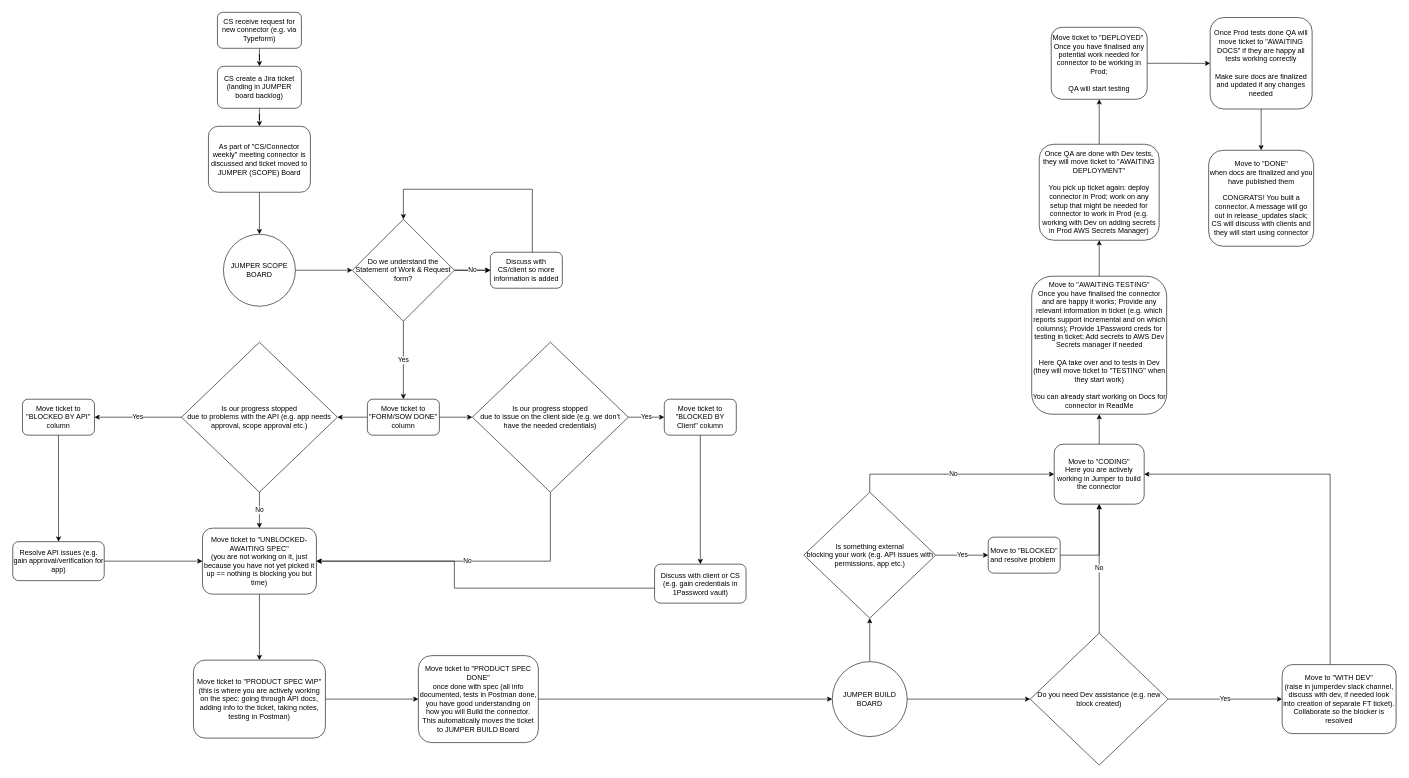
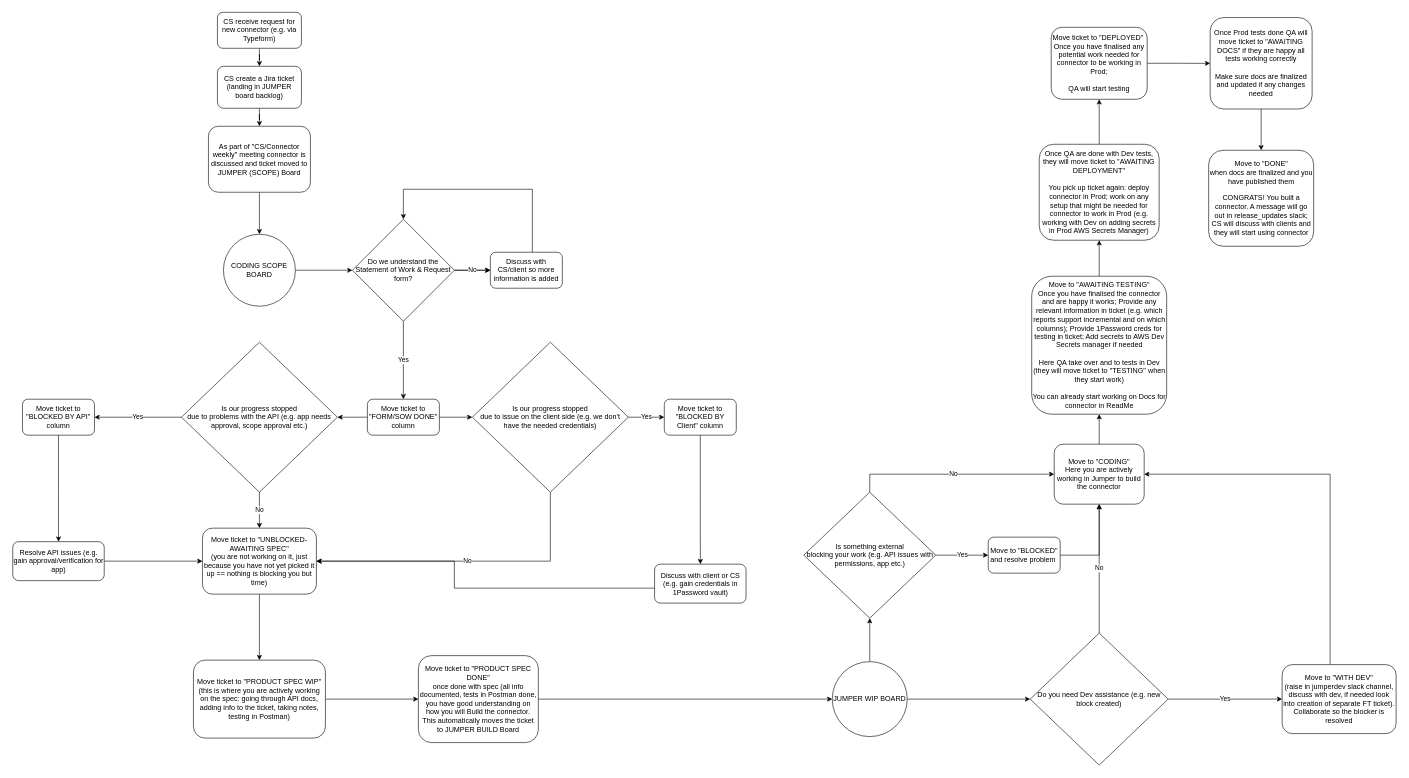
(260, 270) -> (260, 270)
(870, 699) -> (870, 699)
